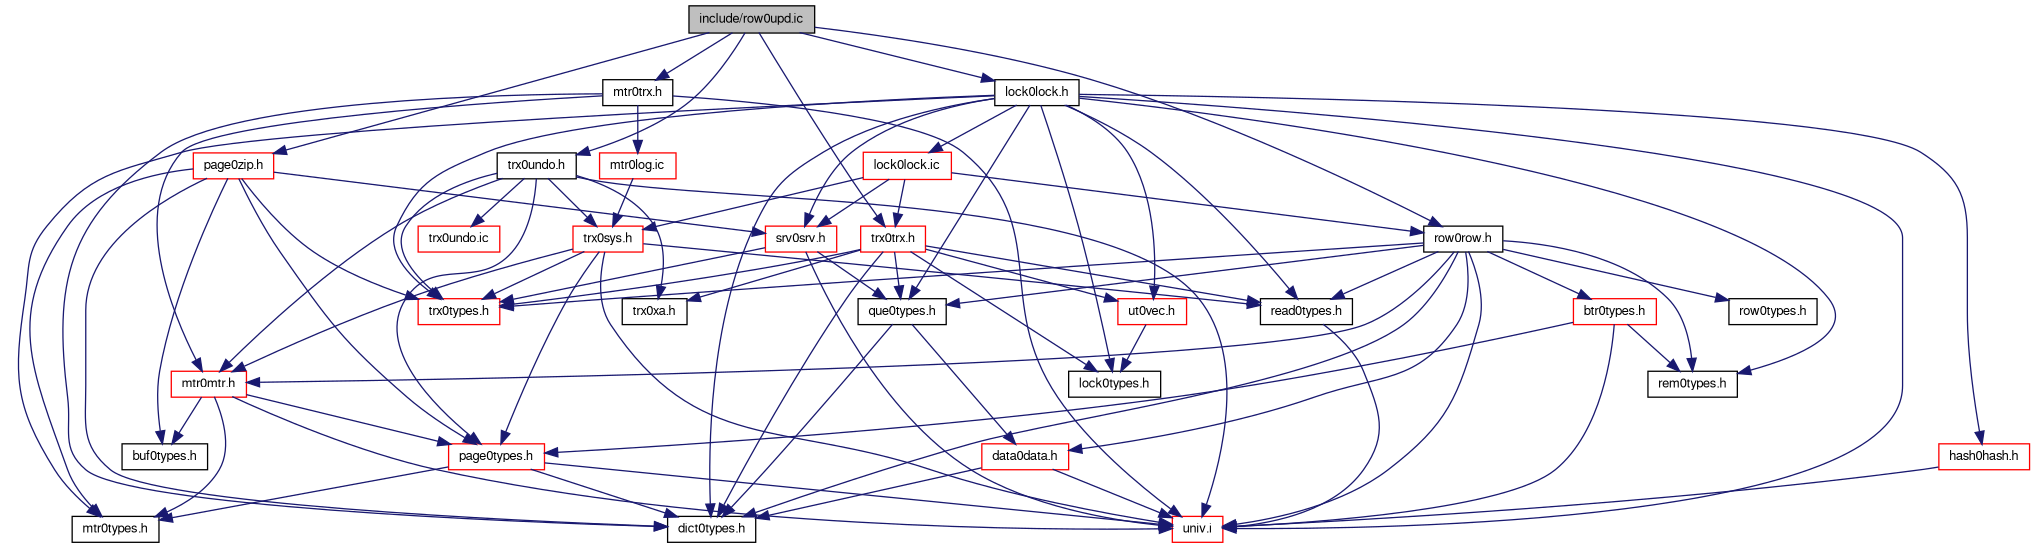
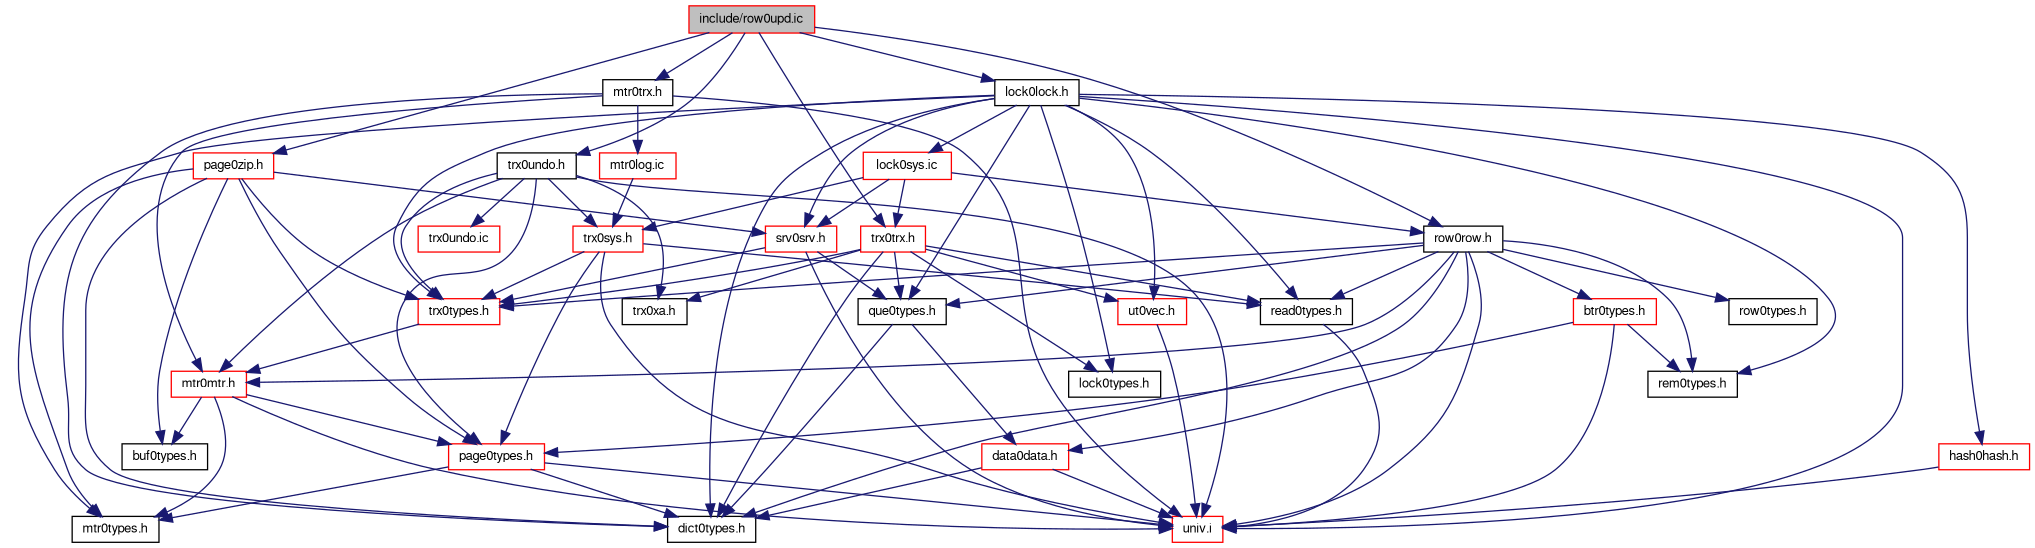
(752, 19) -> (752, 19)
(907, 166) -> (907, 166)
(389, 305) -> (339, 346)
(1137, 342) -> (1182, 413)
